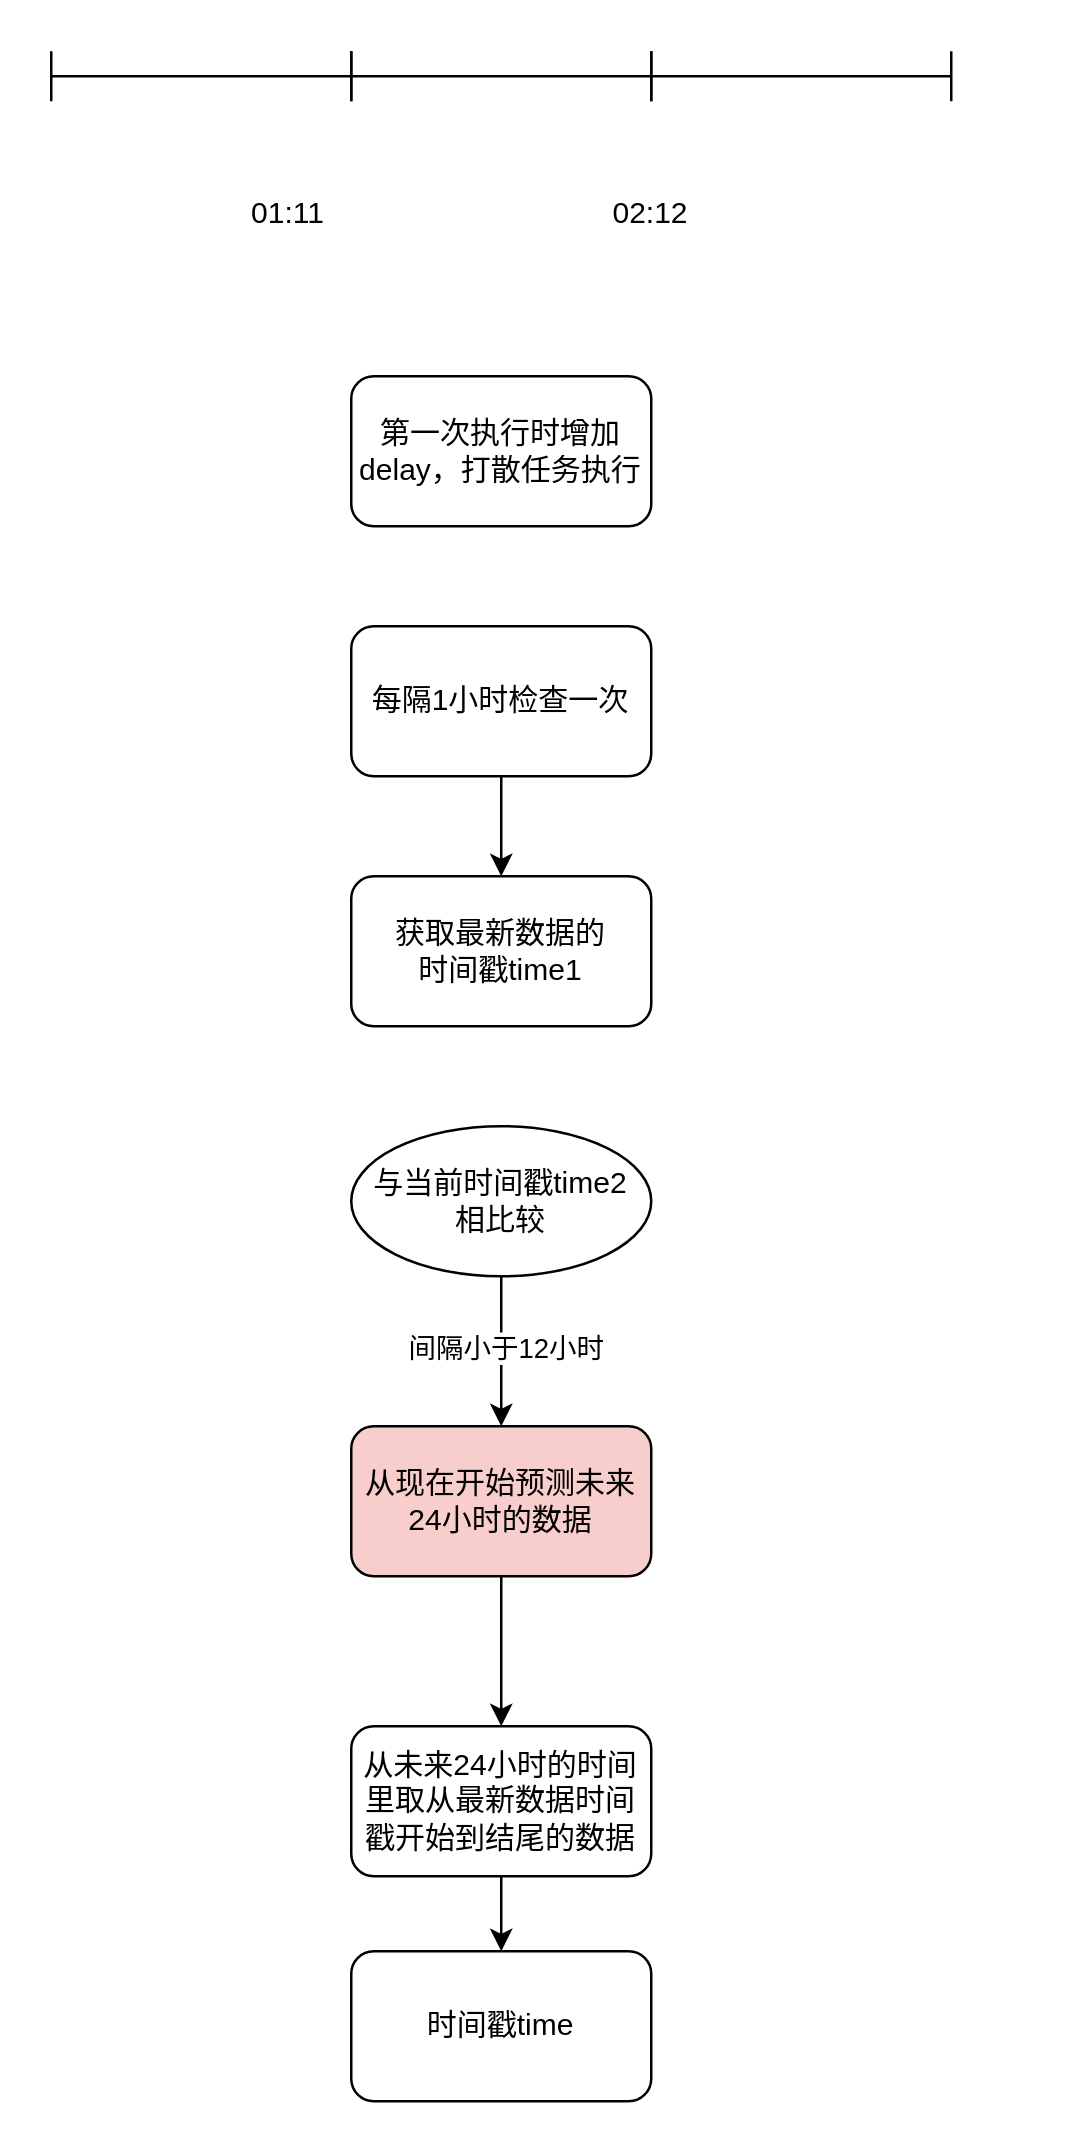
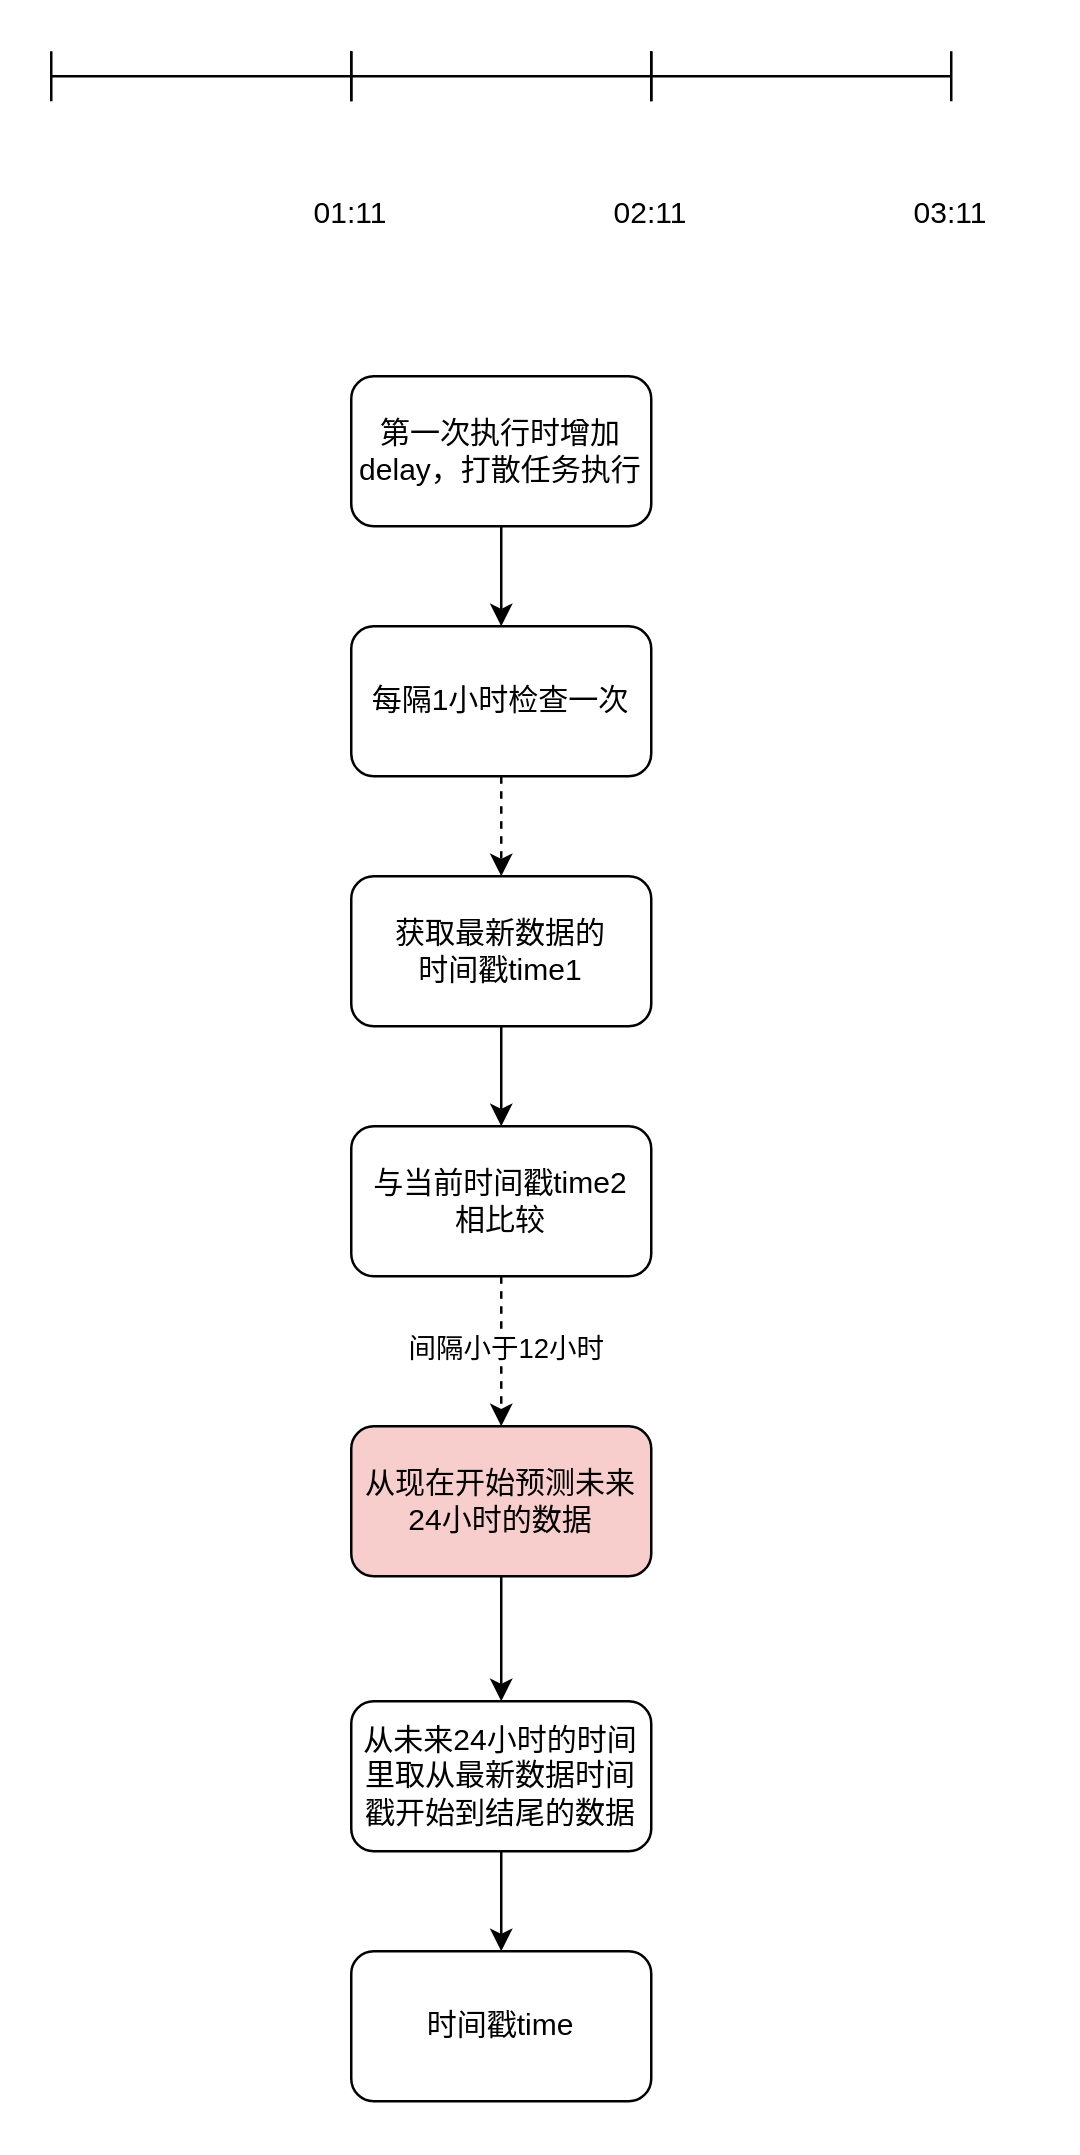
(289, 214) -> (351, 214)
(651, 214) -> (651, 214)
none -> (951, 214)
none -> (501, 568)
(501, 817) -> (501, 817)
none -> (501, 1068)
(501, 1201) -> (501, 1201)
(501, 1307) -> (501, 1307)
(501, 1801) -> (501, 1776)
